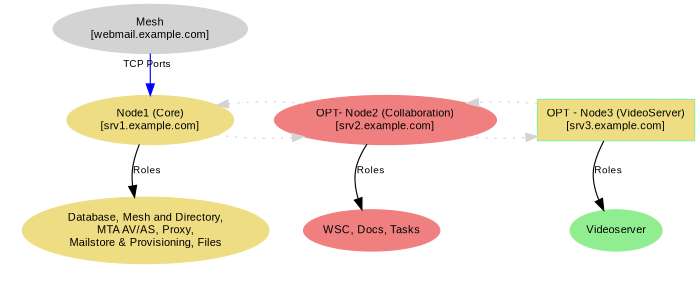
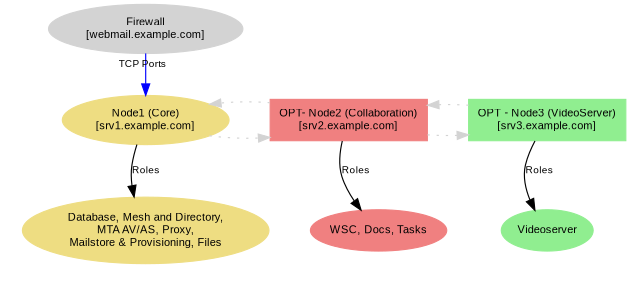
(150, 29) -> (146, 29)
(385, 120) -> (349, 120)
(616, 120) -> (547, 120)
